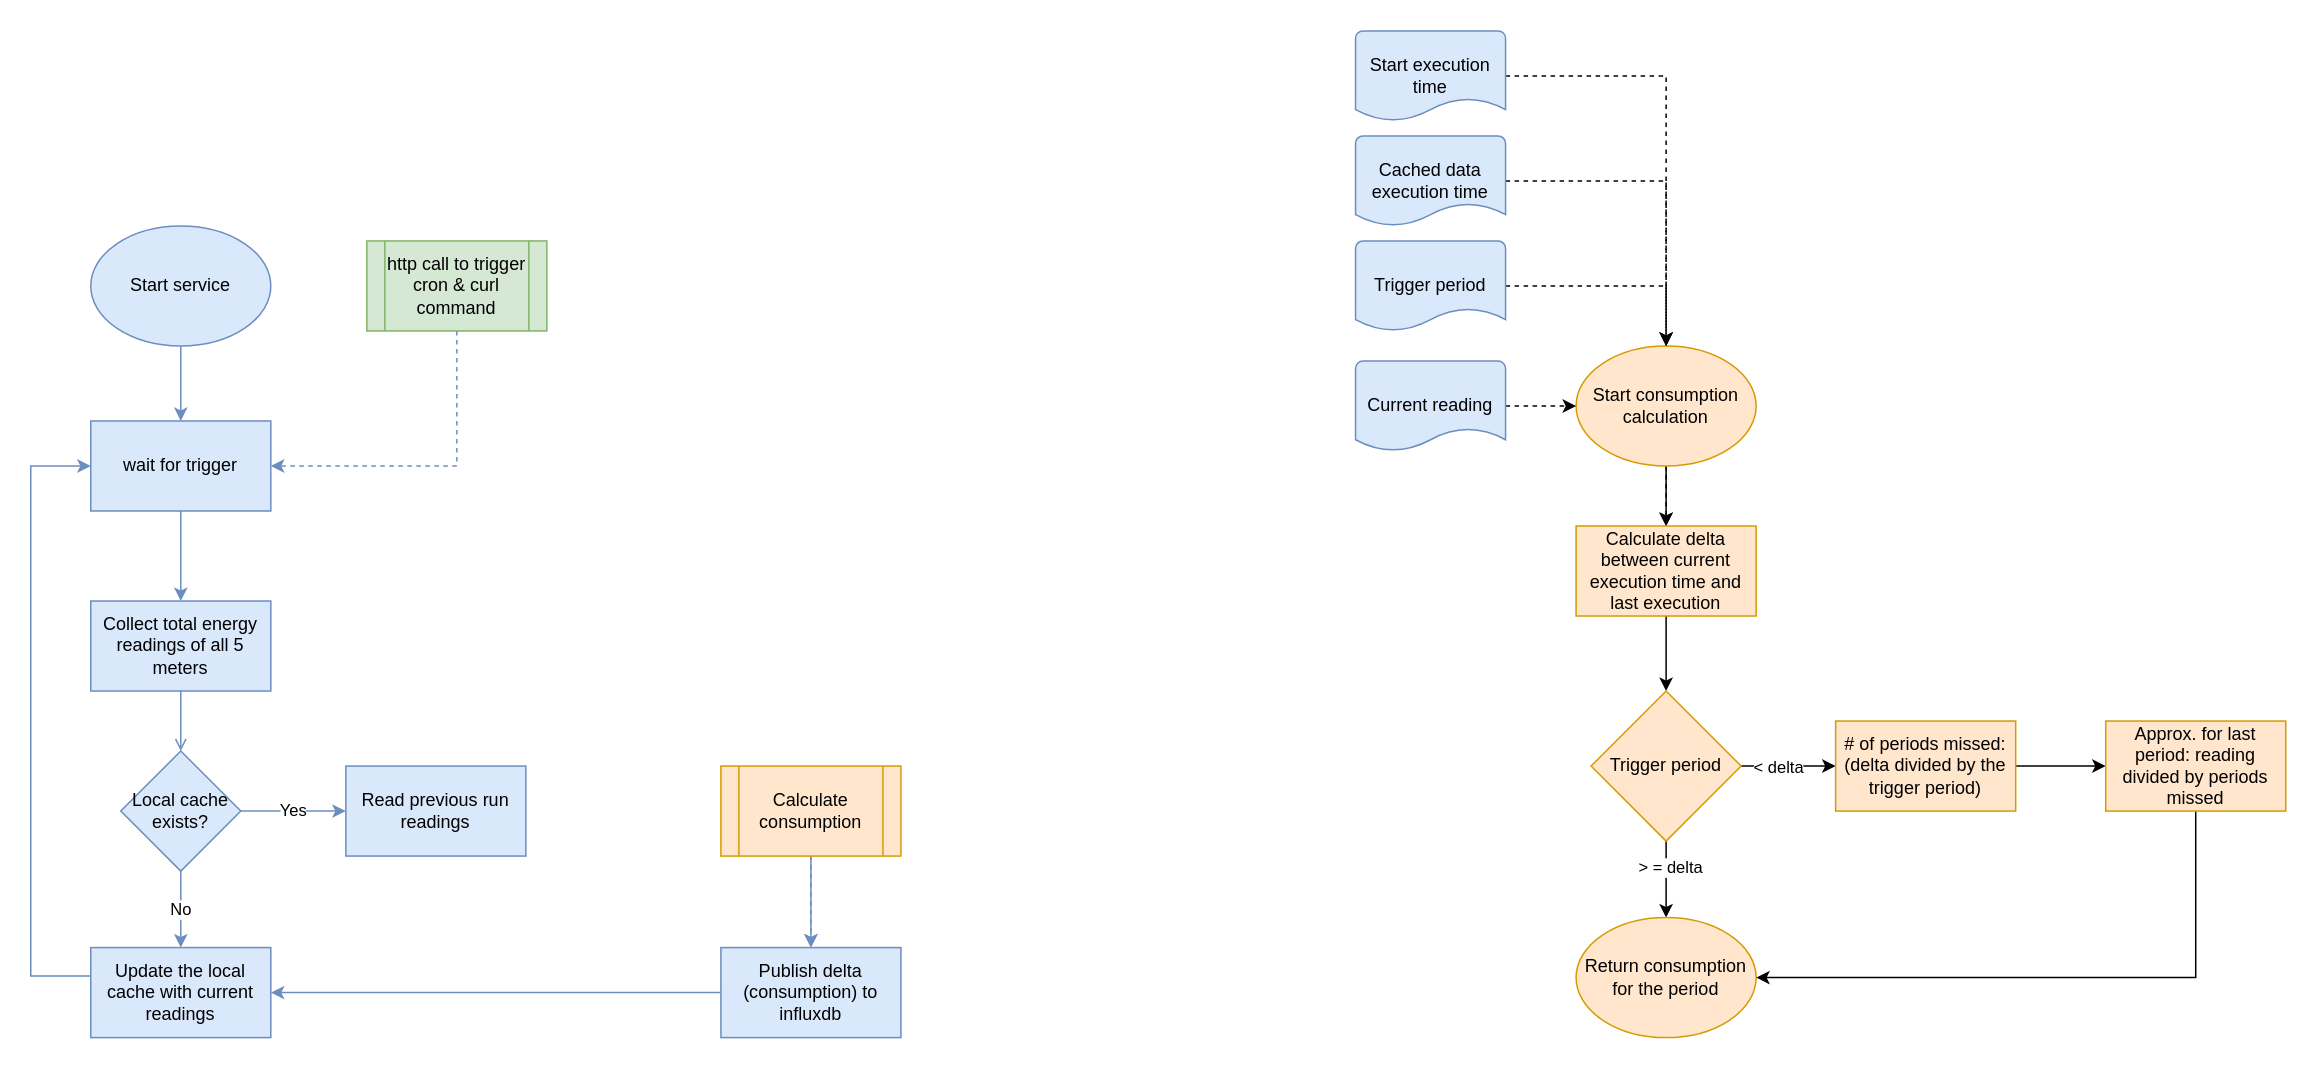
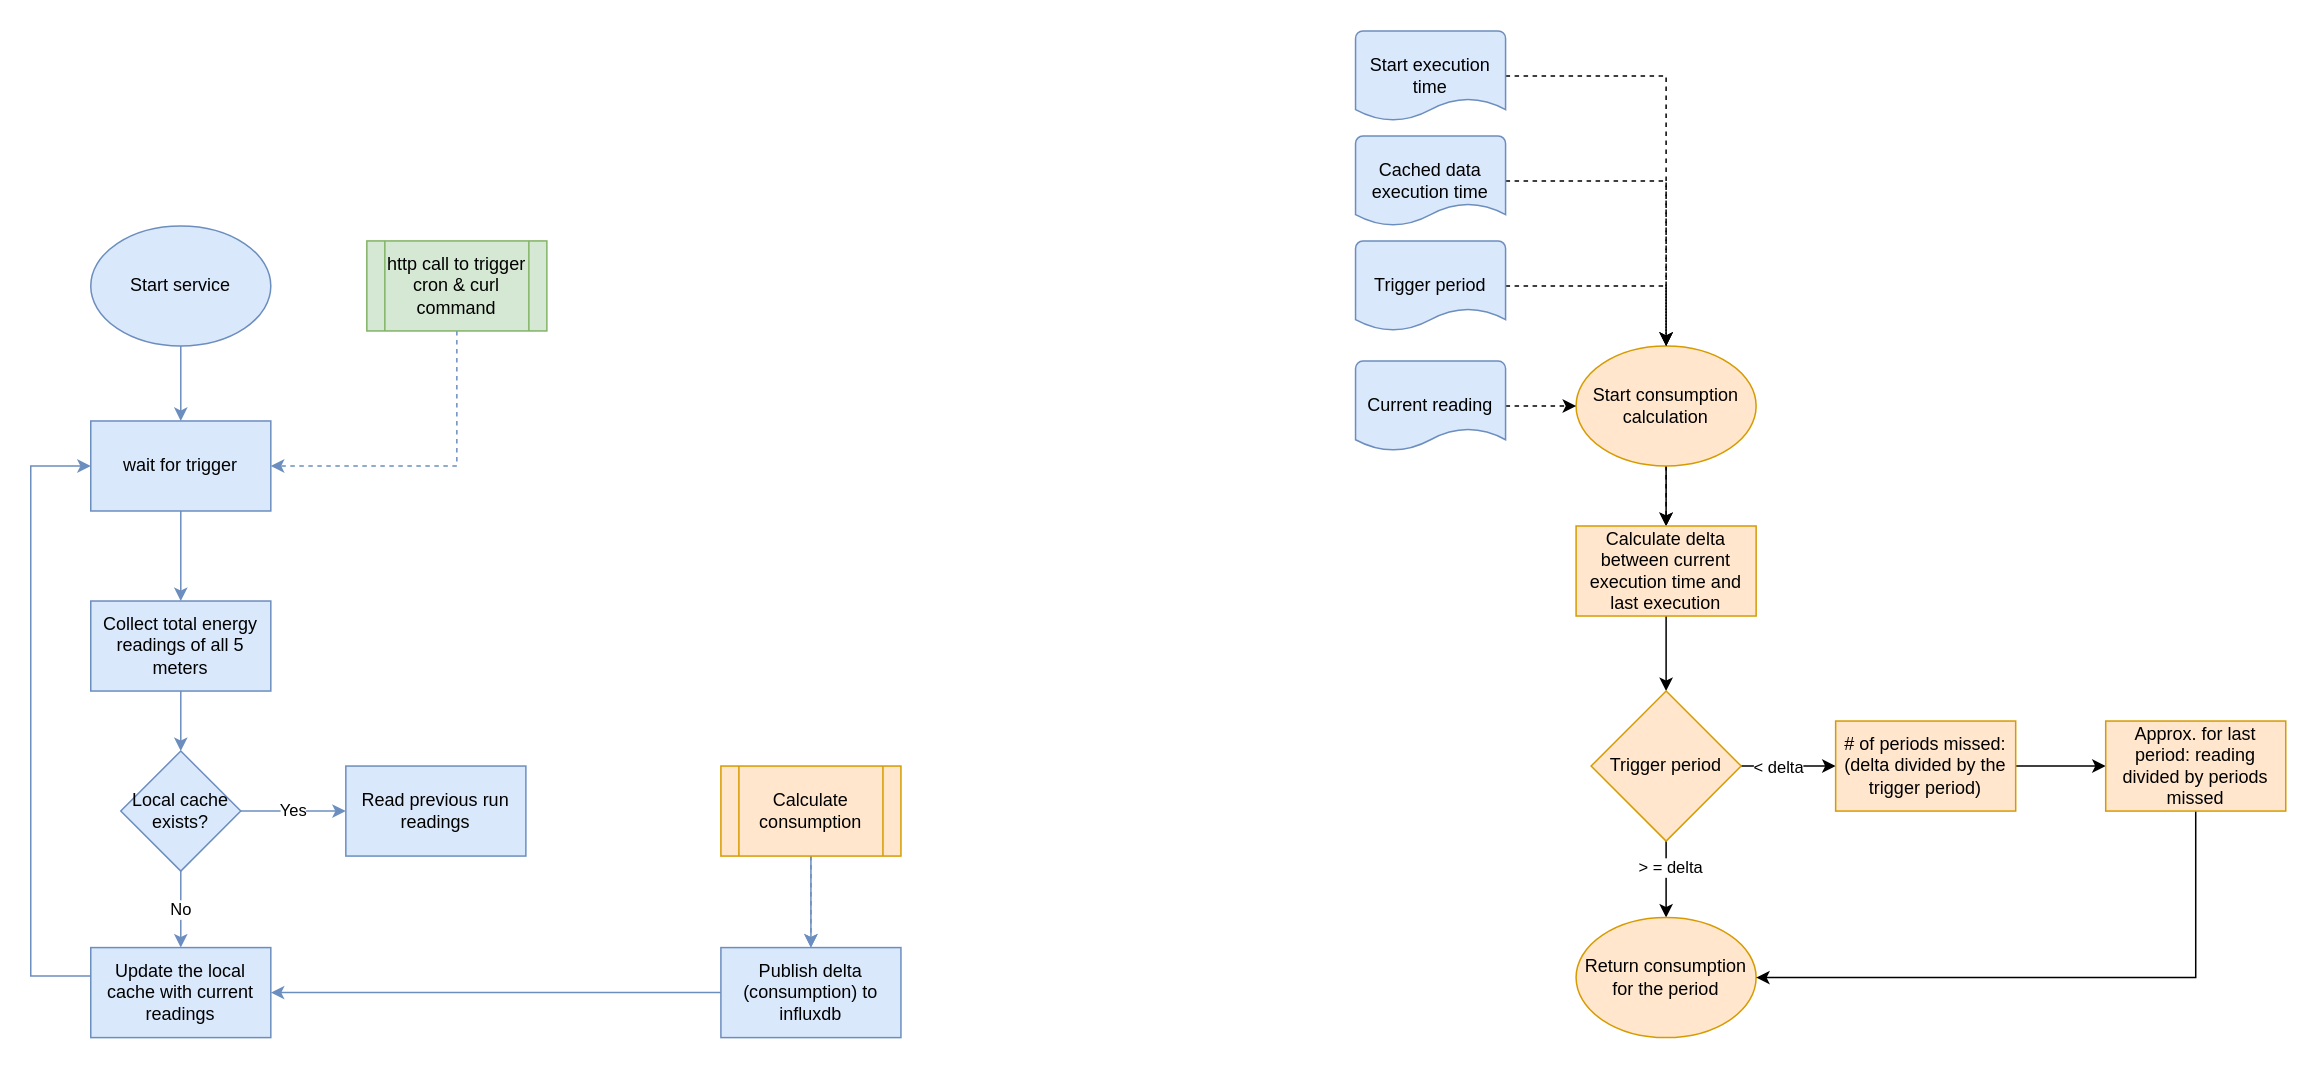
(181, 741) -> (181, 739)
